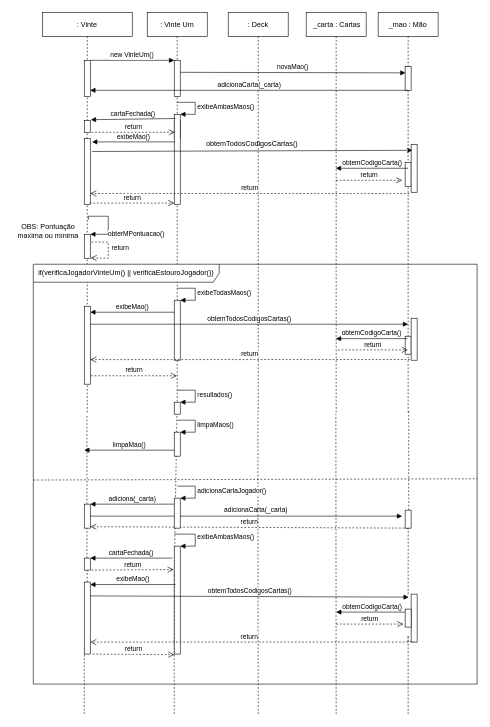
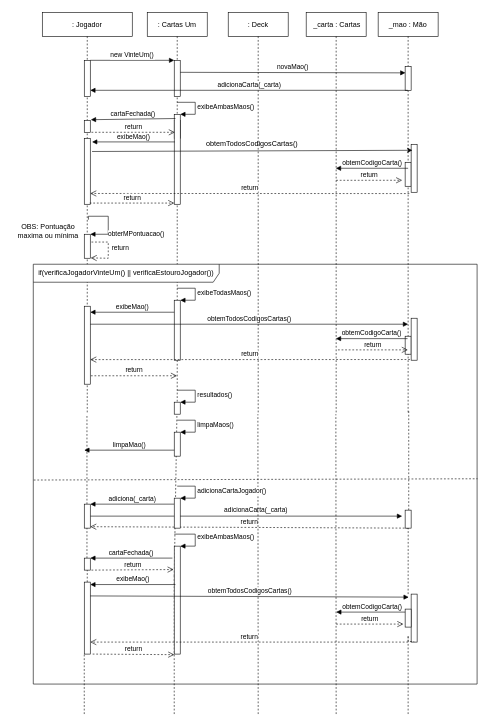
(87, 25) -> (87, 25)
(177, 25) -> (177, 25)
